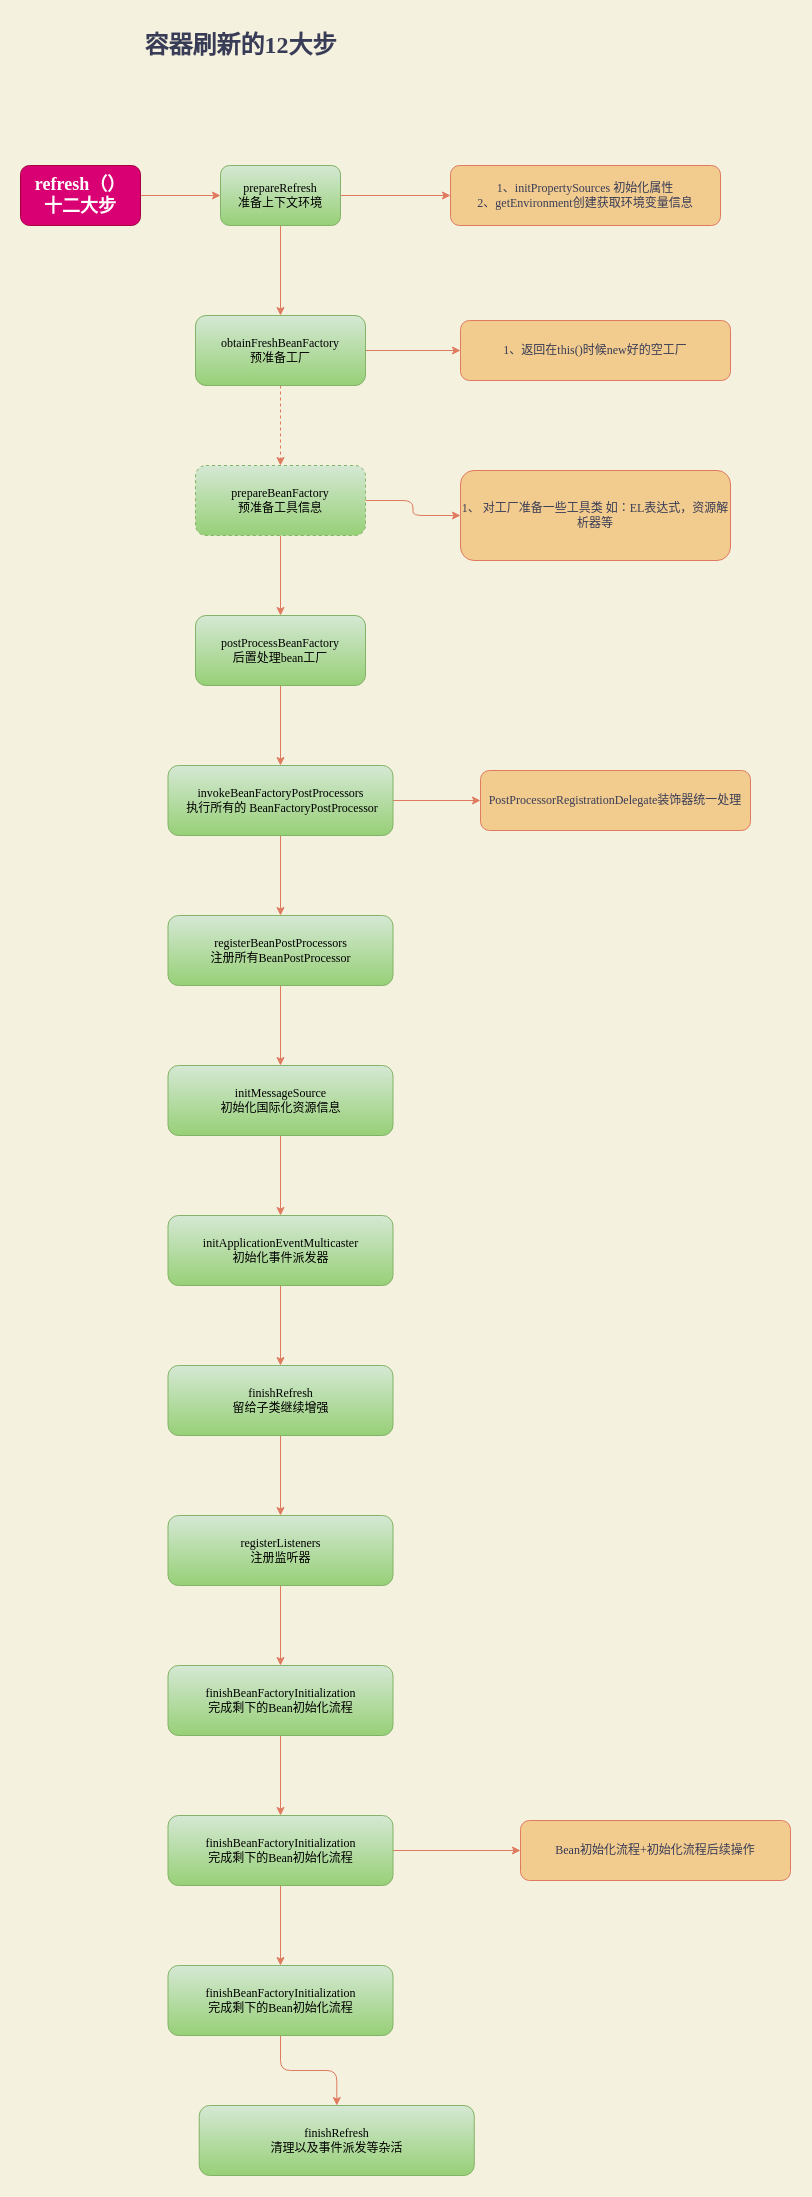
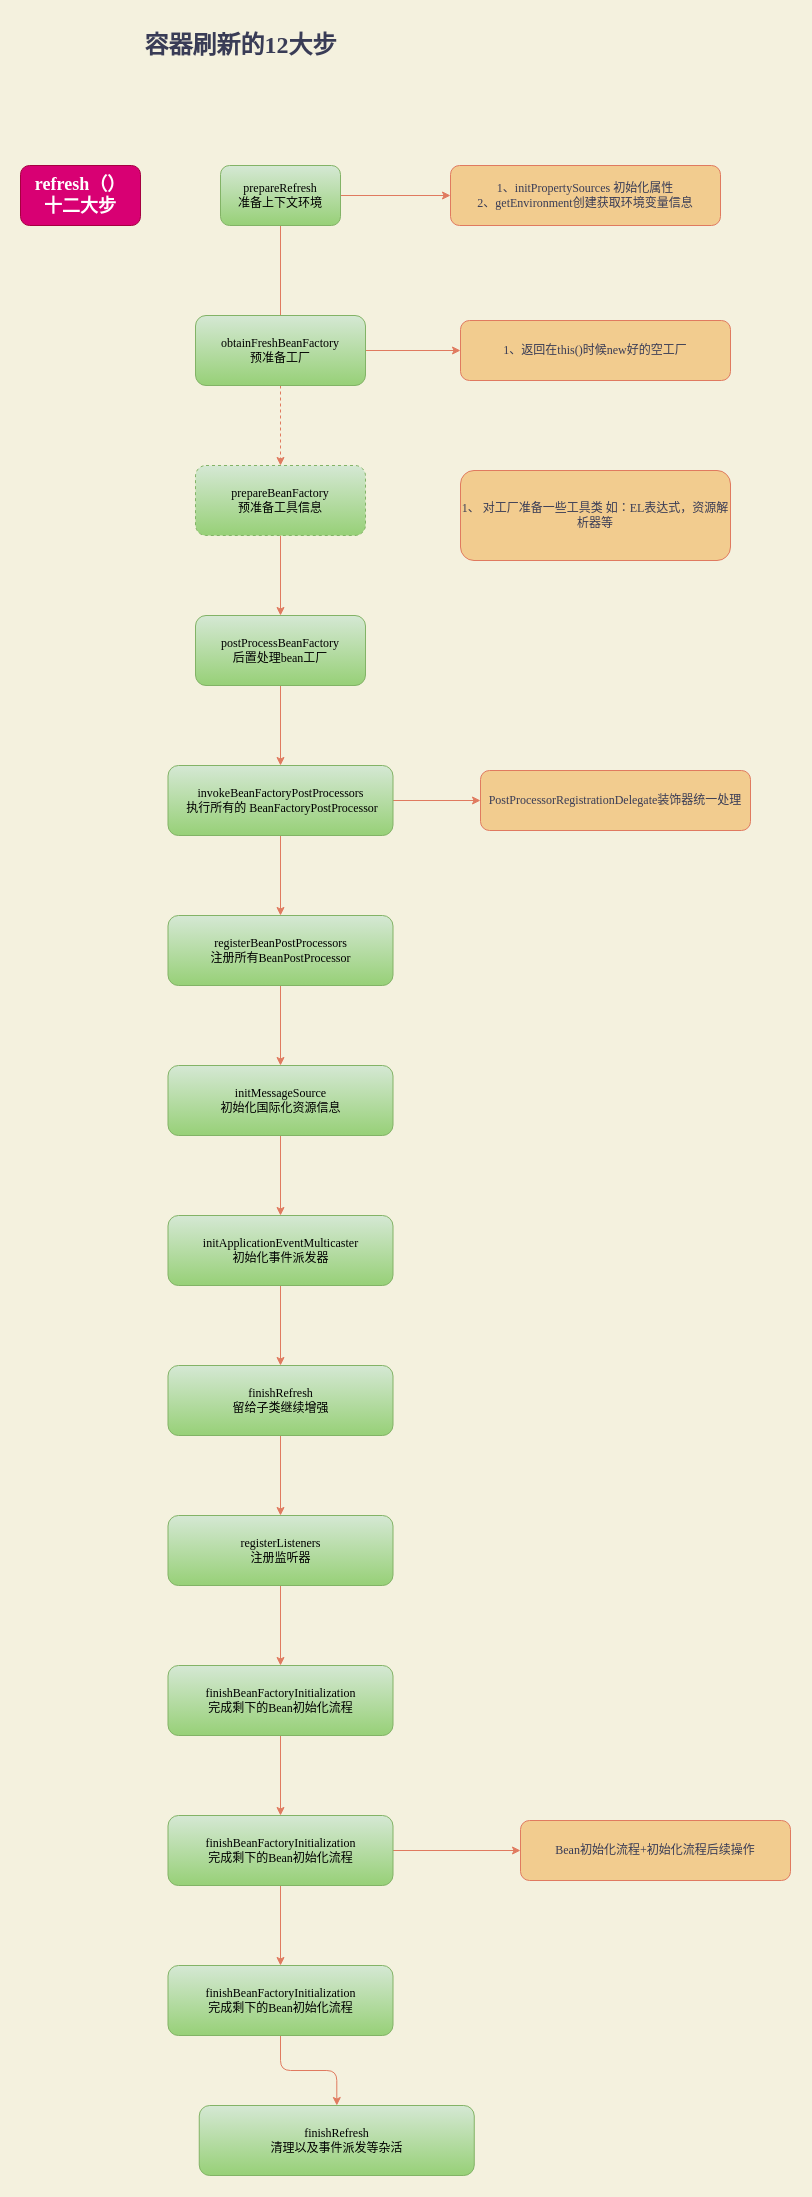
(177, 196) -> none
(281, 307) -> (281, 310)
(413, 505) -> none
